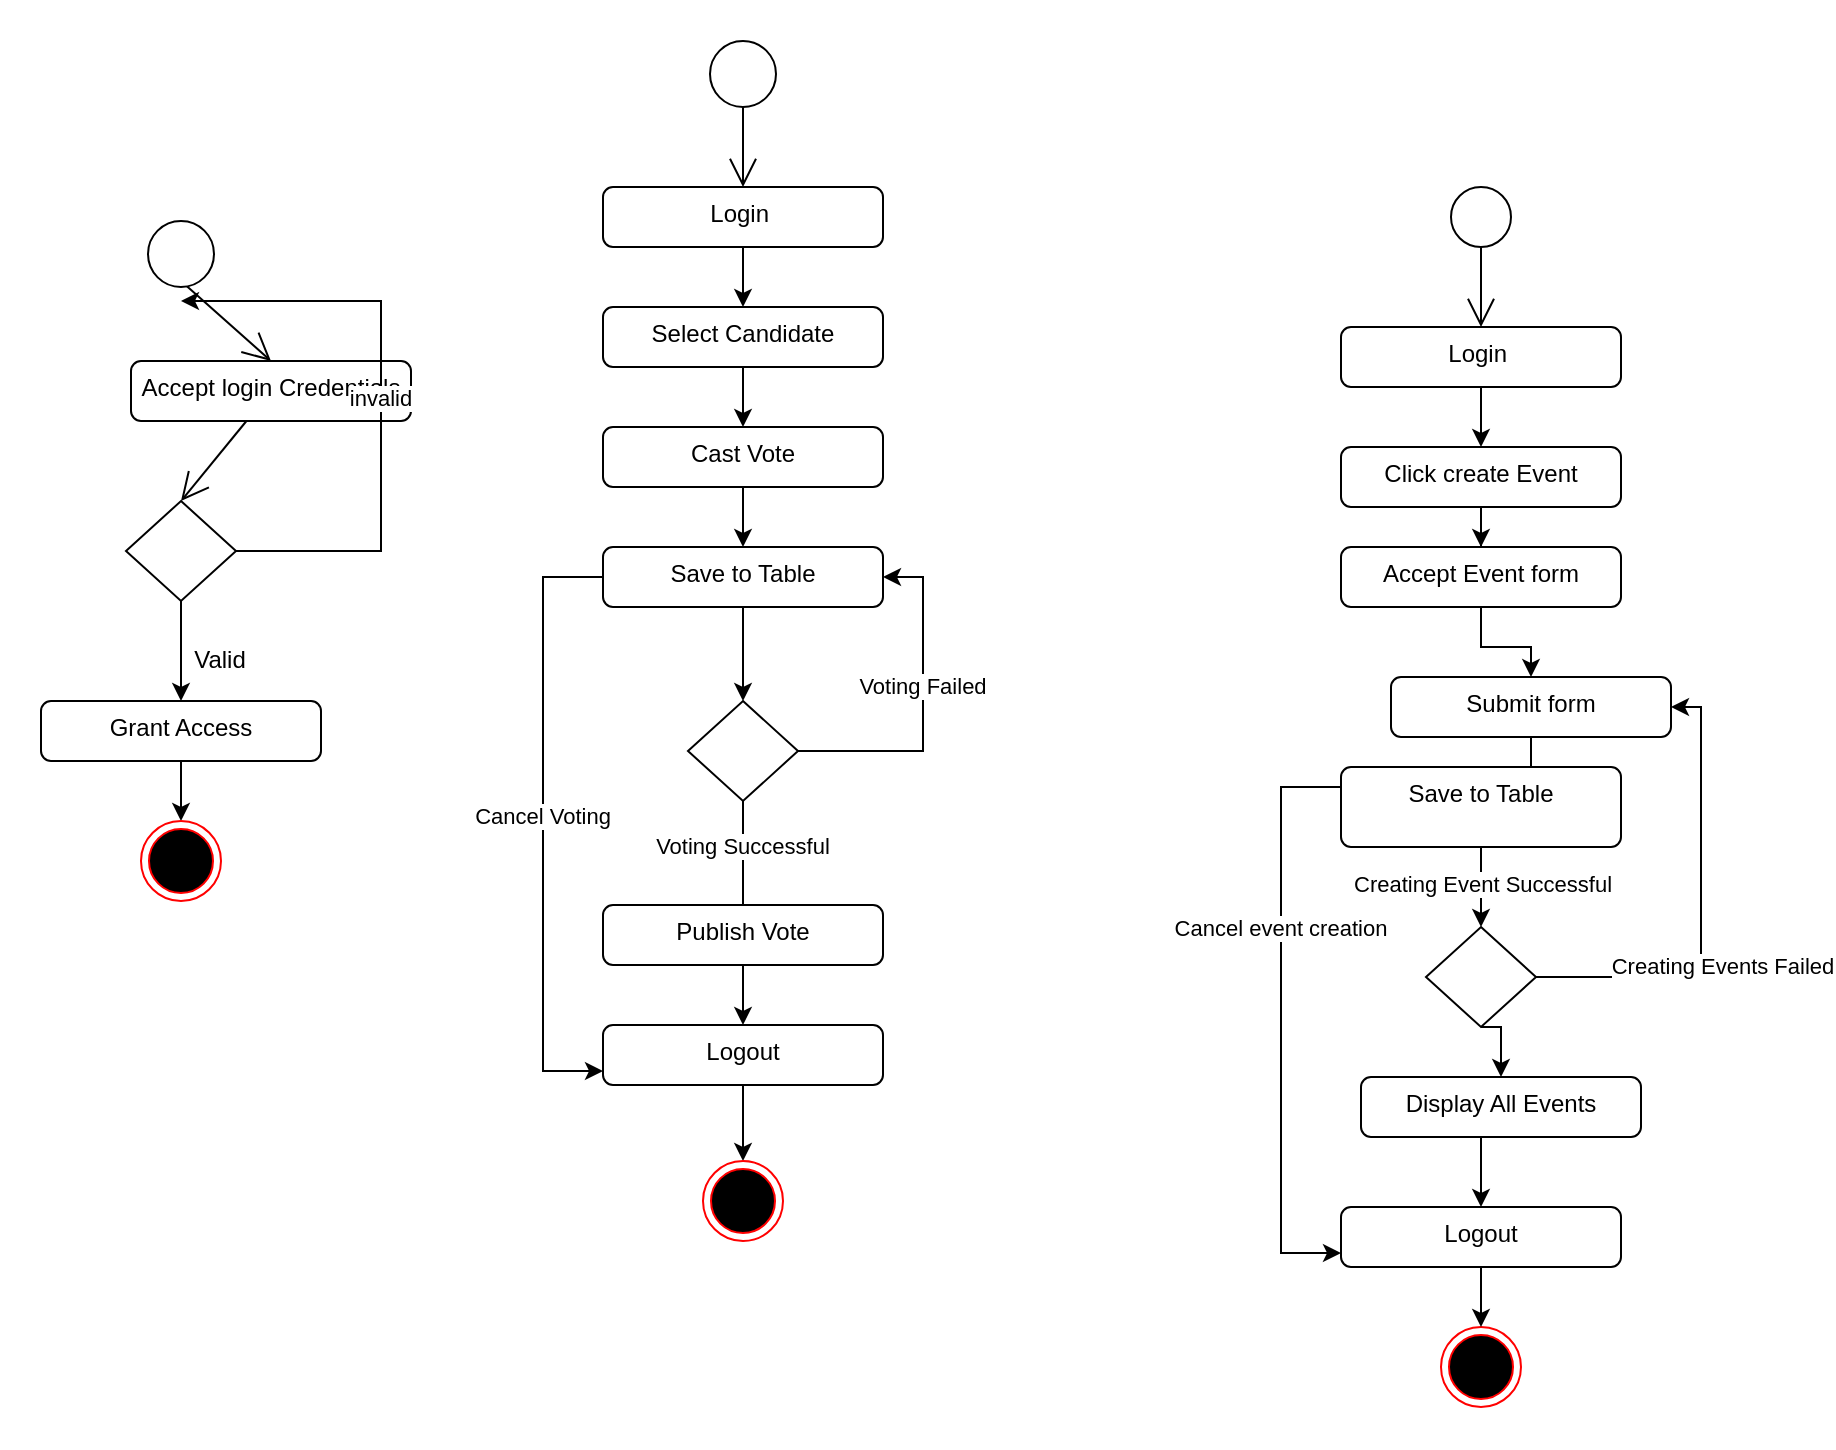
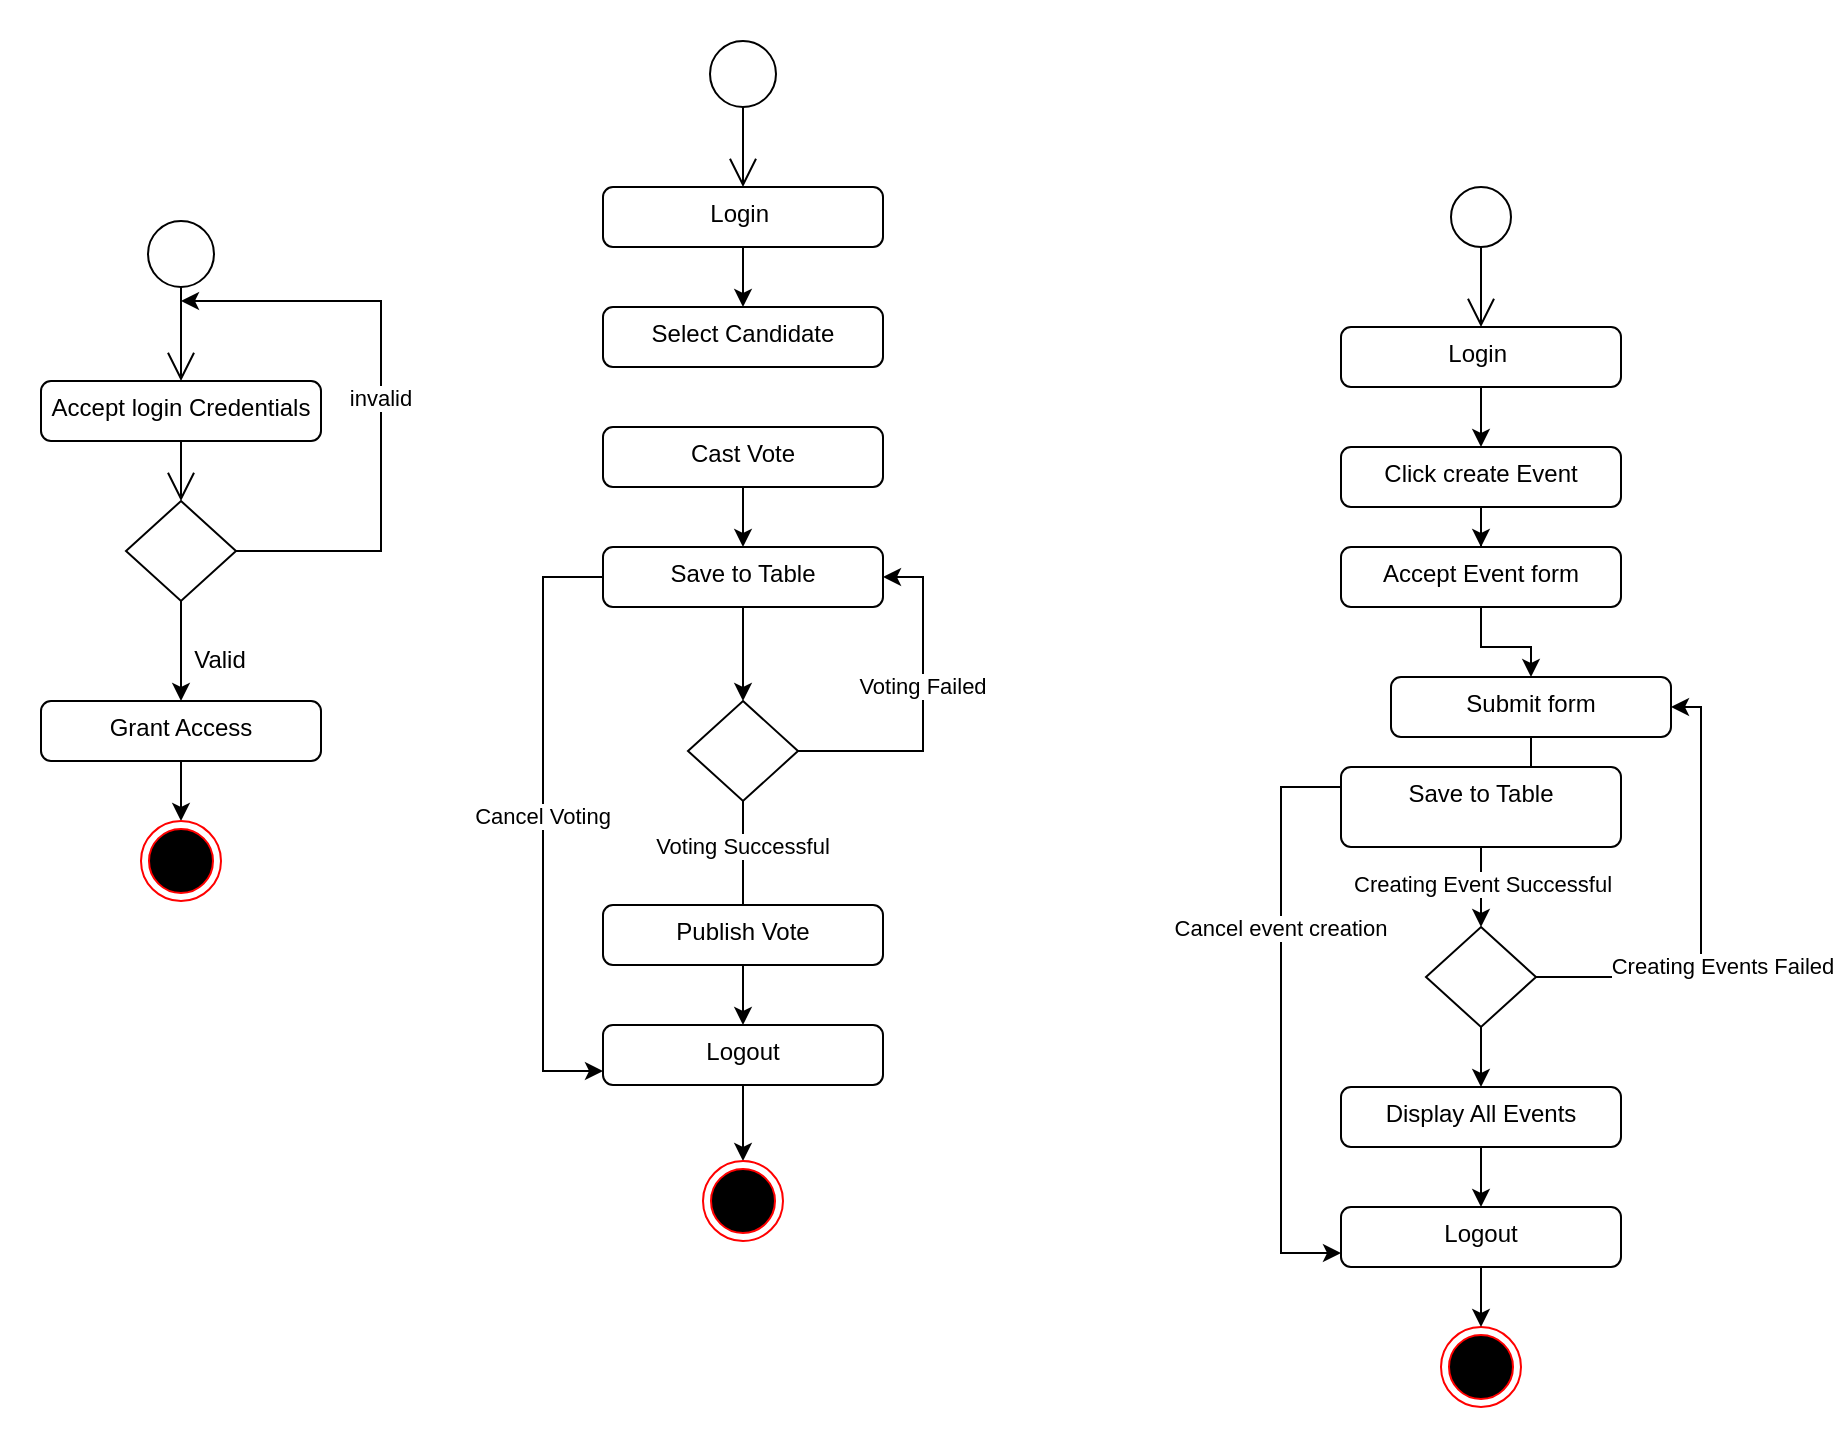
(743, 390) -> none
(271, 391) -> (181, 411)
(1501, 1107) -> (1481, 1117)
